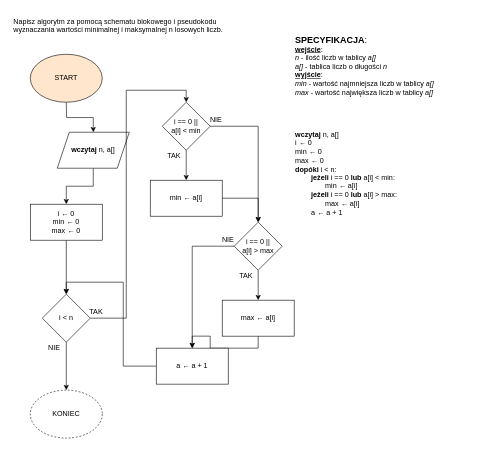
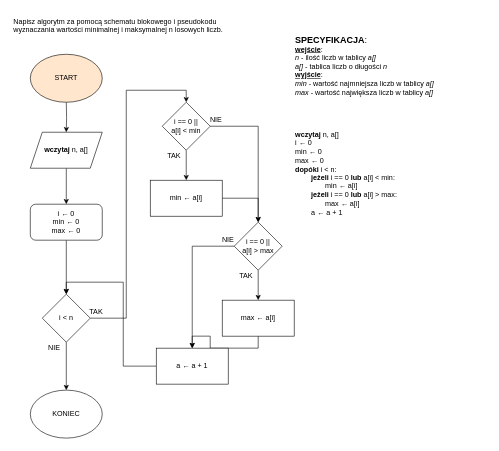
(93, 150) -> (66, 150)
(66, 222) -> (66, 222)
(66, 414) -> (66, 414)
